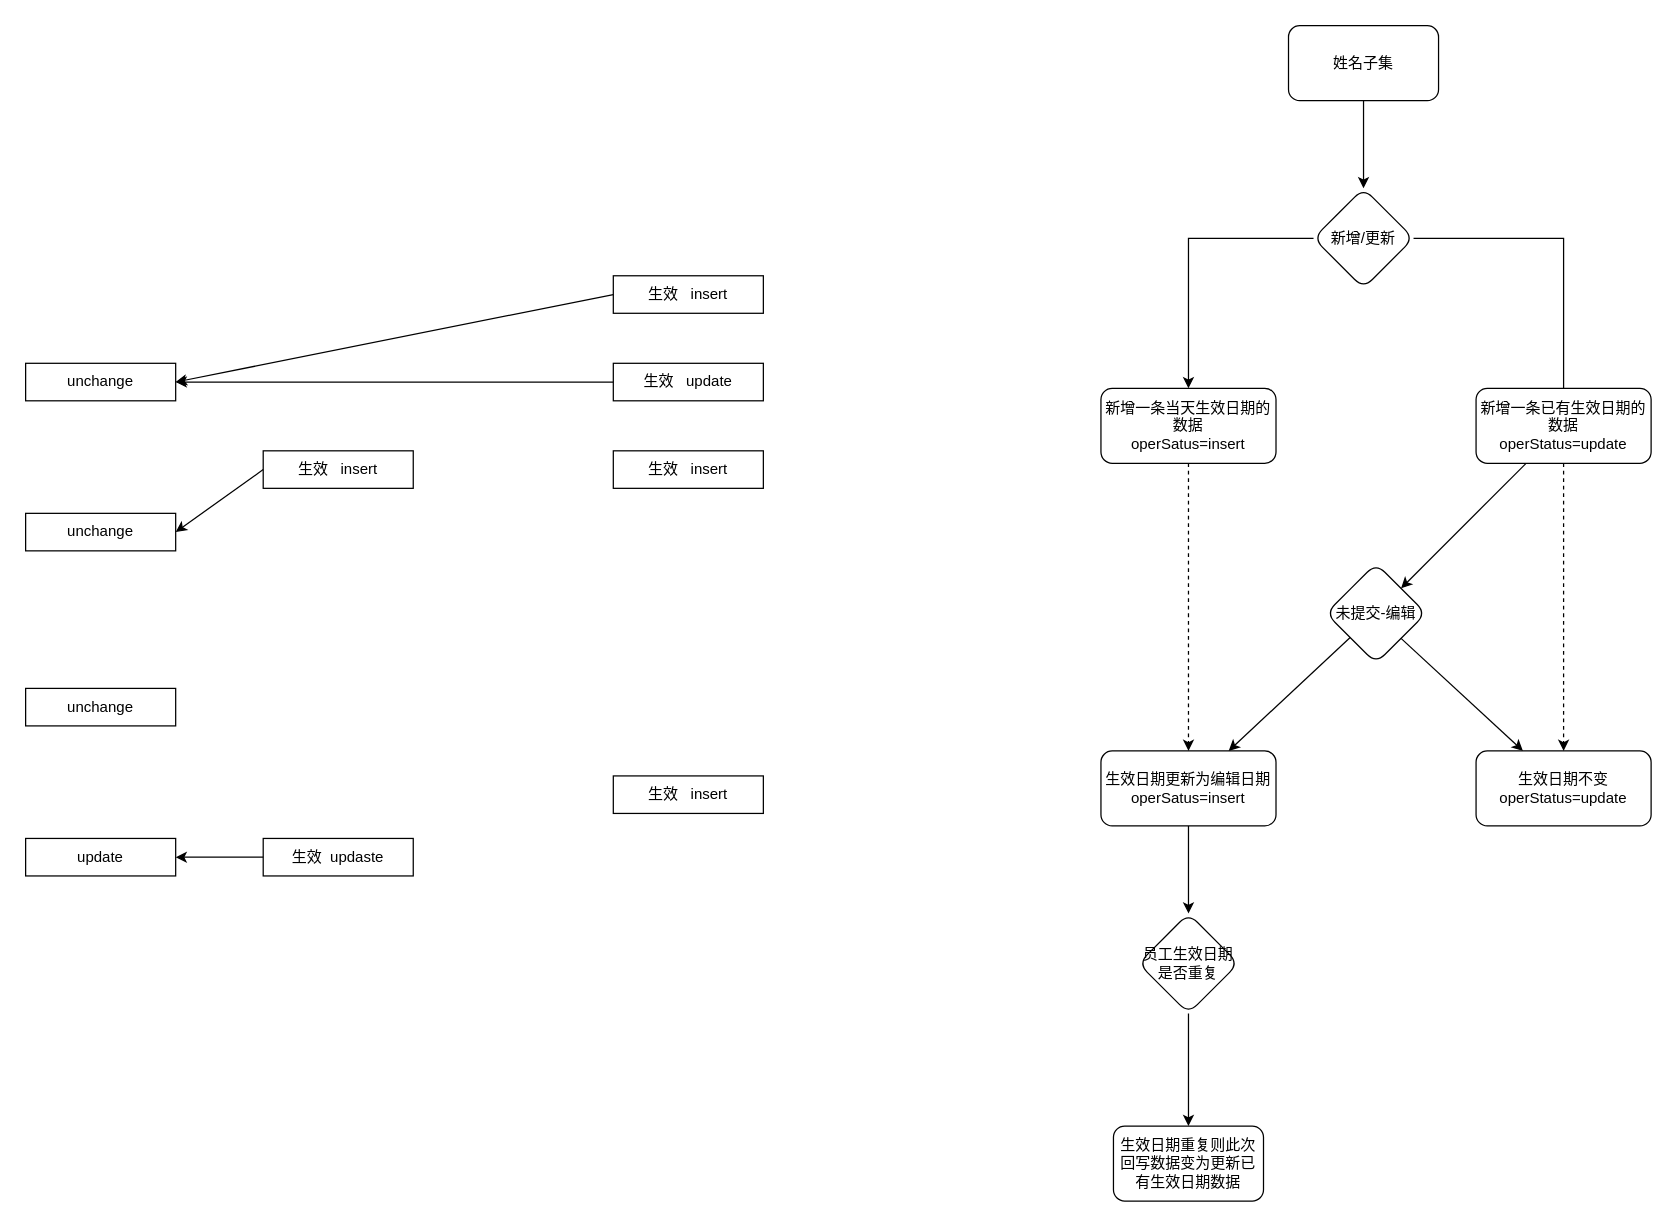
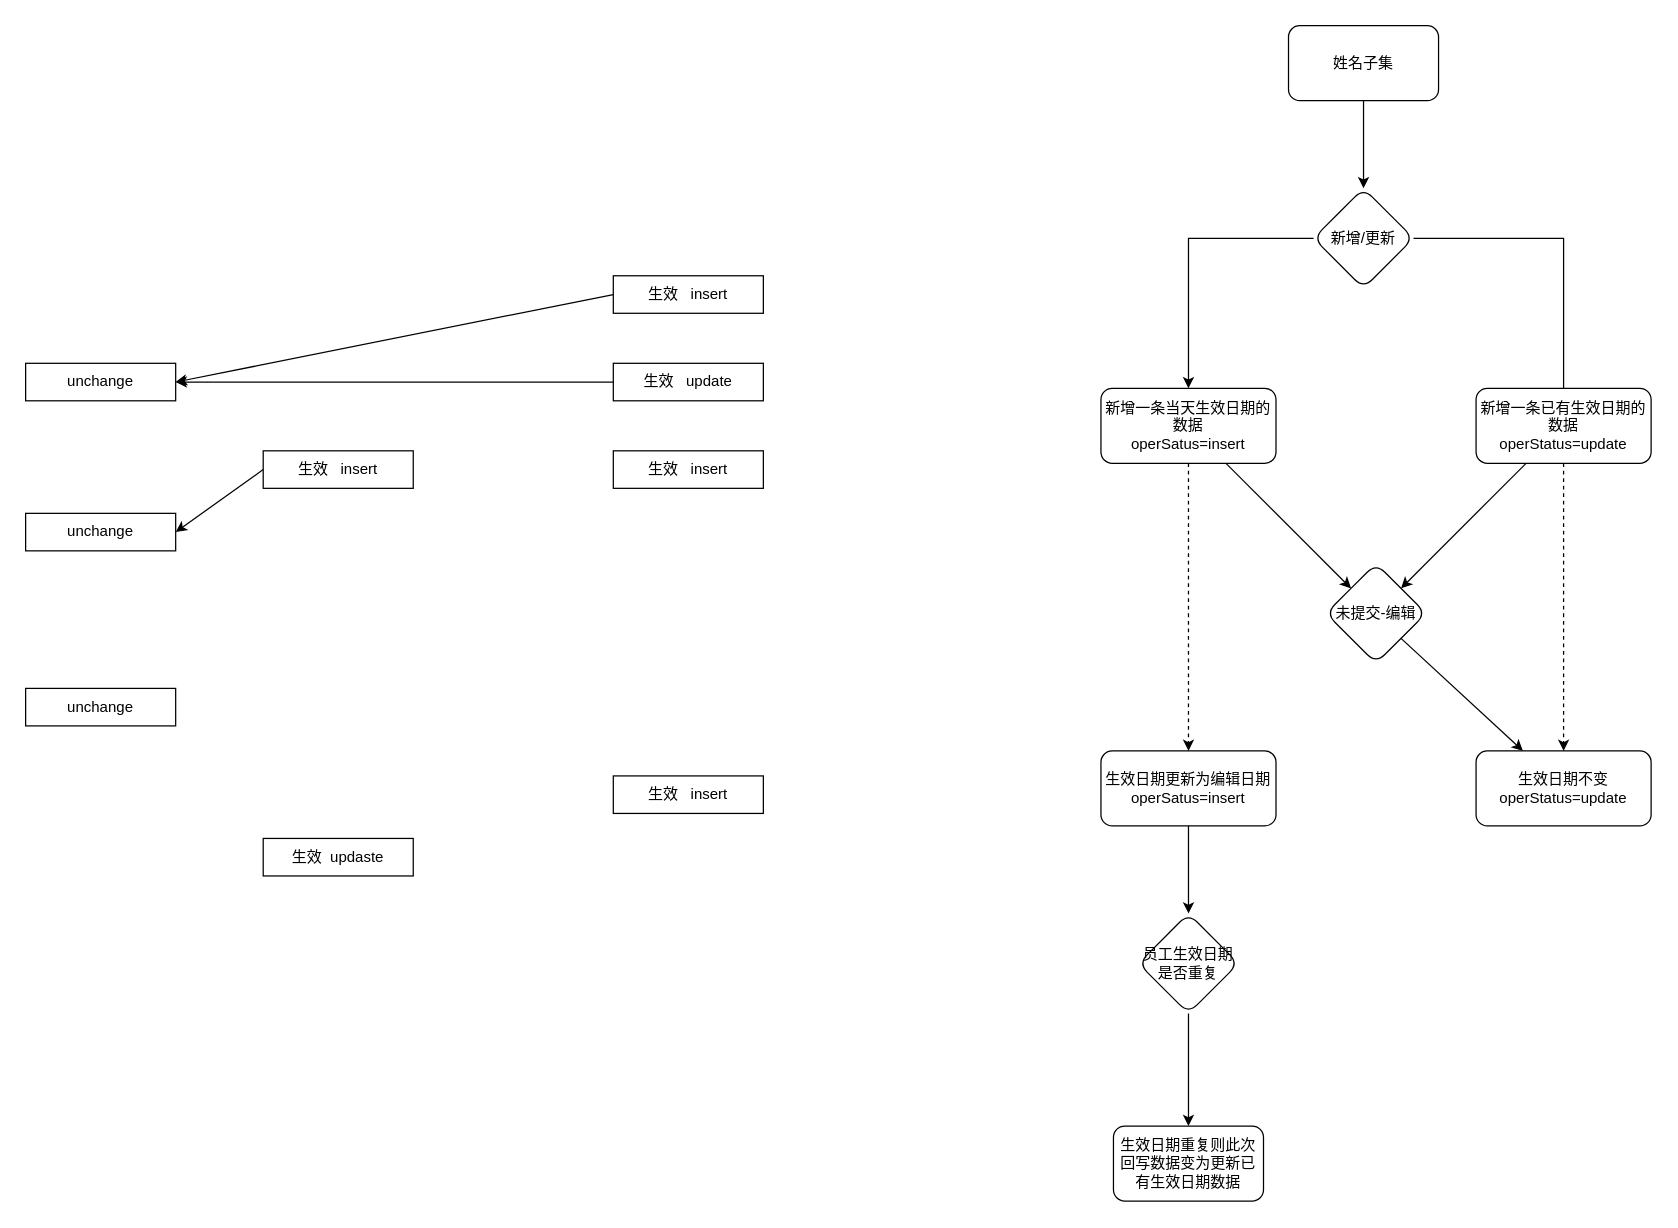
none -> (1285, 523)
(1292, 691) -> none
(101, 857) -> none
(224, 857) -> none
